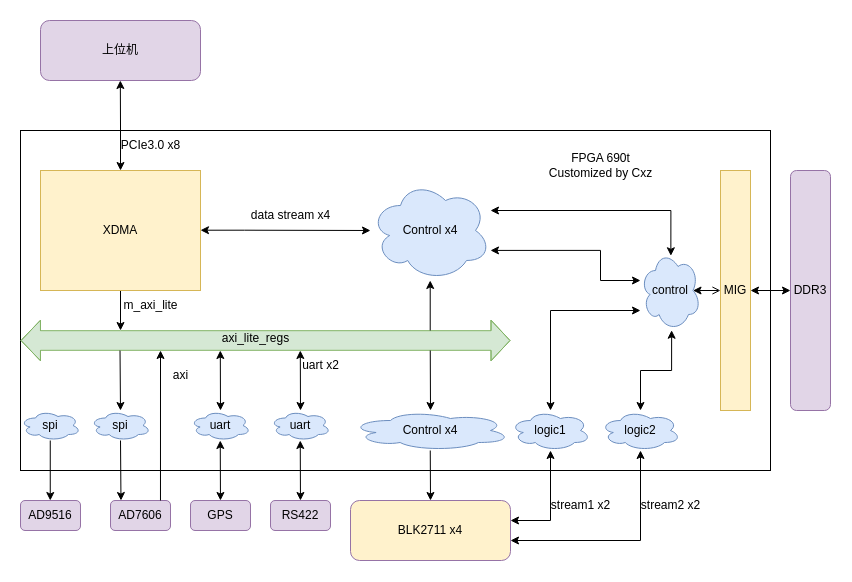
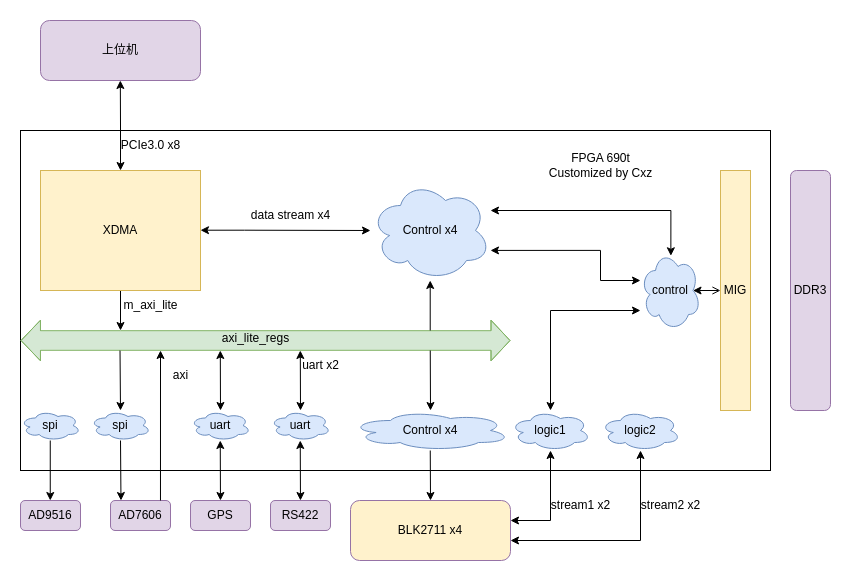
(770, 291) -> none
(656, 371) -> none
